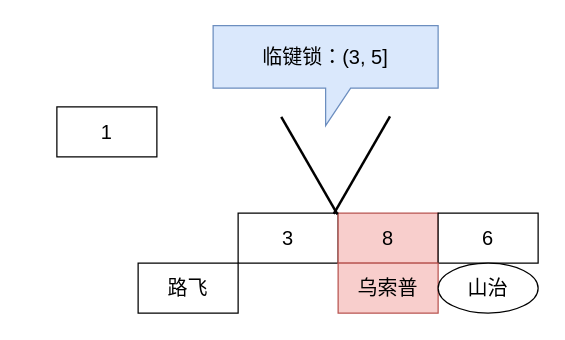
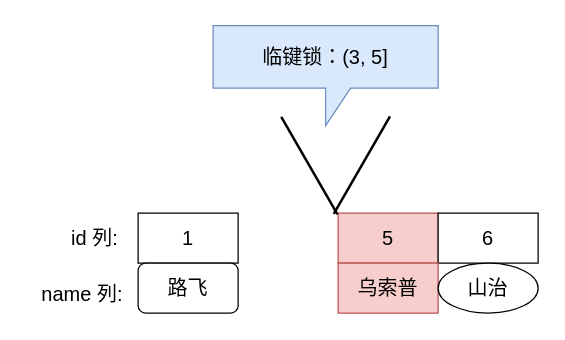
(107, 132) -> (188, 238)
none -> (94, 238)
(288, 238) -> none
(388, 238) -> (388, 238)
(188, 288) -> (188, 288)
none -> (82, 294)
